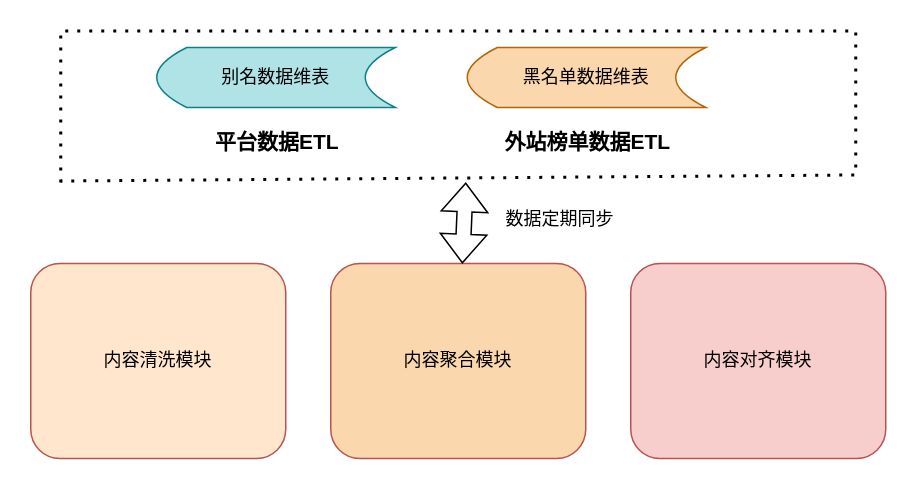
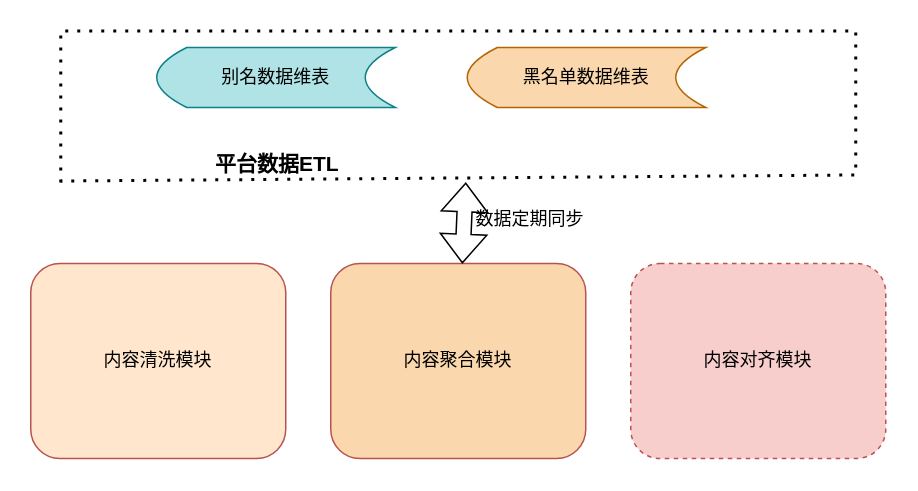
(276, 137) -> (276, 160)
(587, 137) -> none
(560, 220) -> (530, 220)
(758, 361) -> (758, 361)
